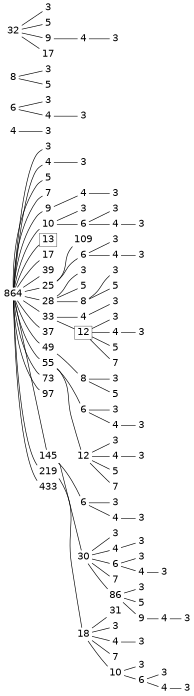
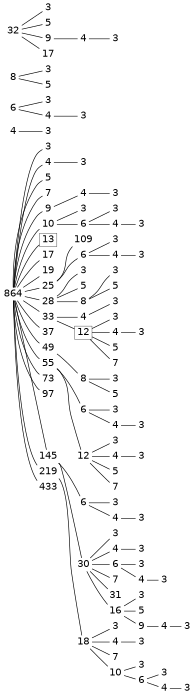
(48, 271) -> (48, 271)
(115, 596) -> (115, 611)
(99, 623) -> (99, 580)
